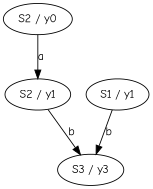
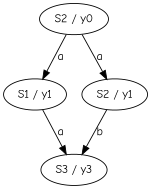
none -> (57, 53)
(109, 132) -> (61, 132)
